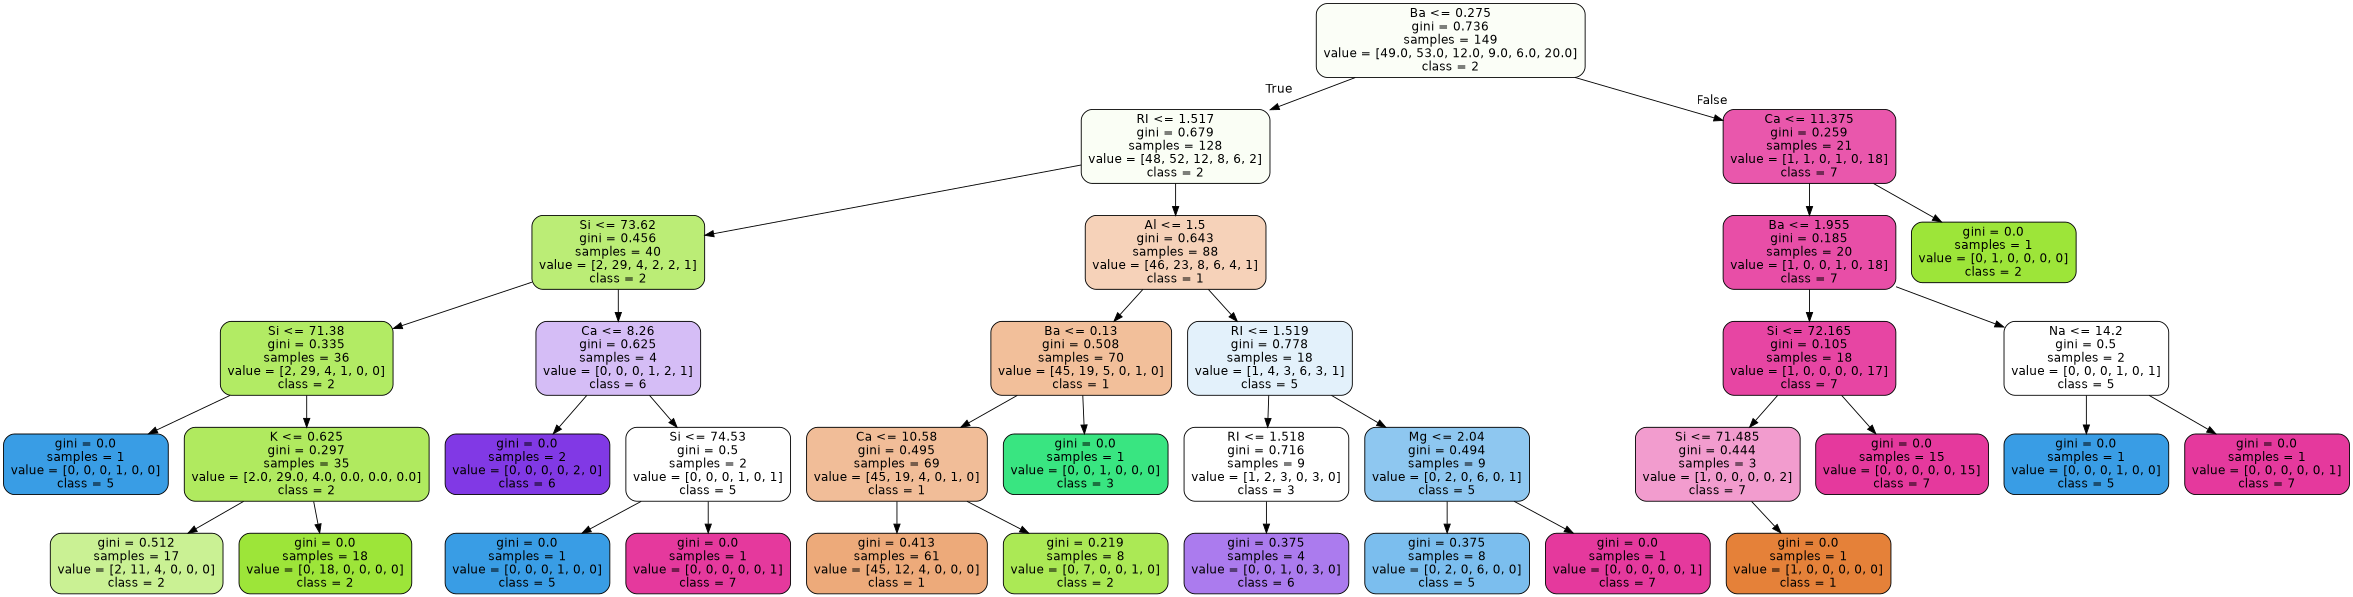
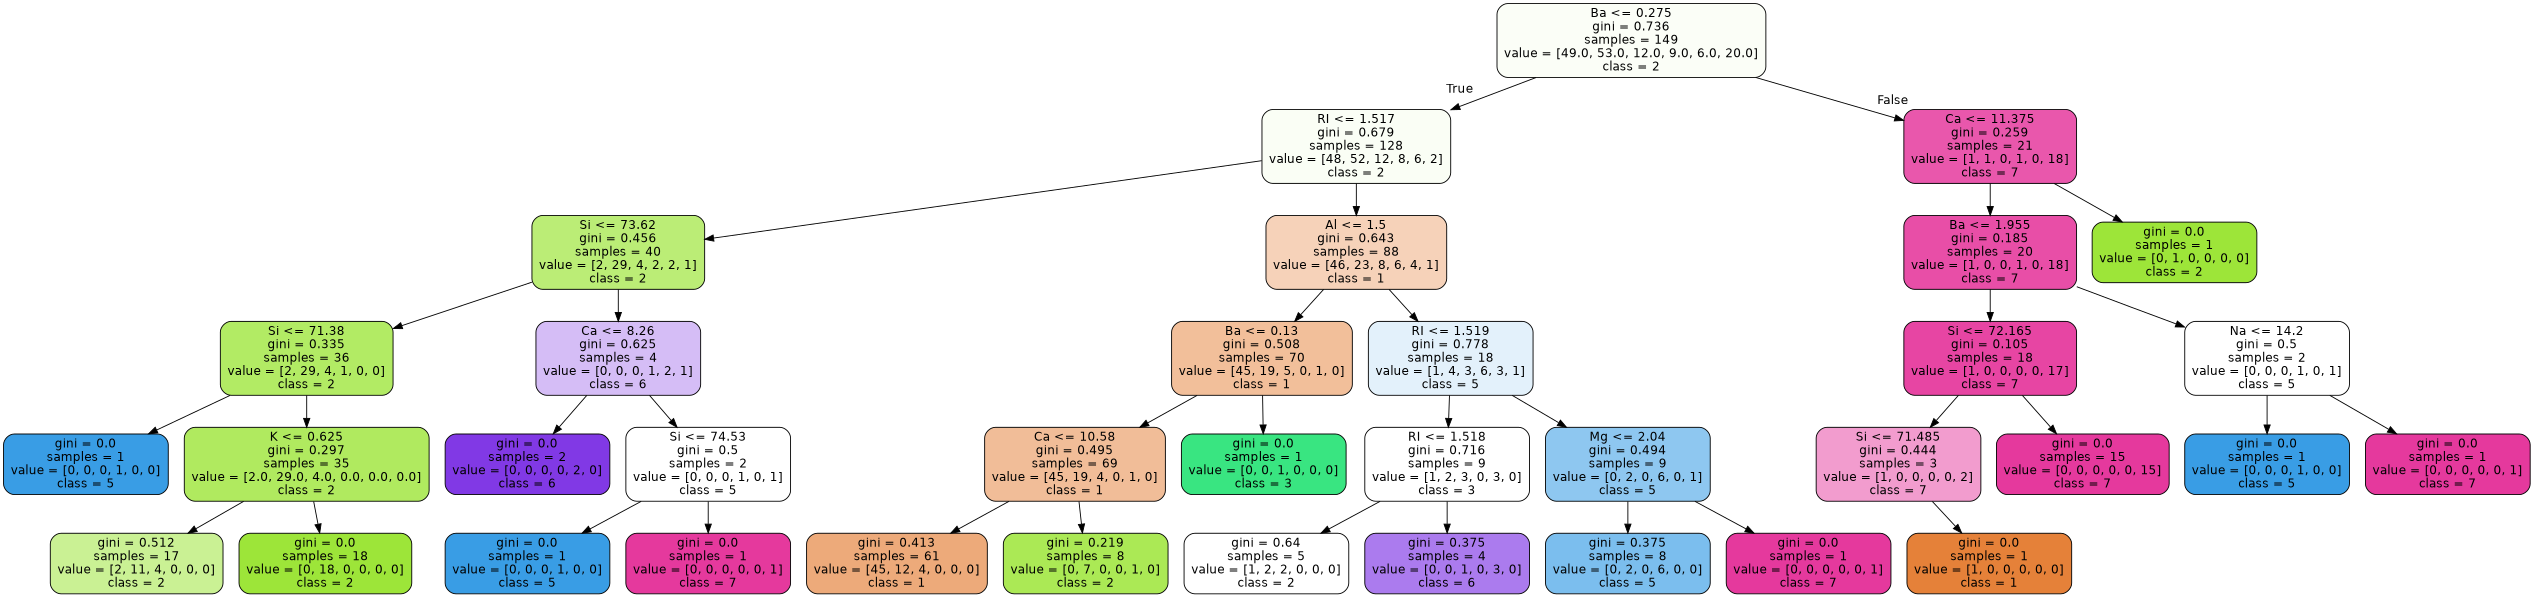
none -> (1266, 564)
